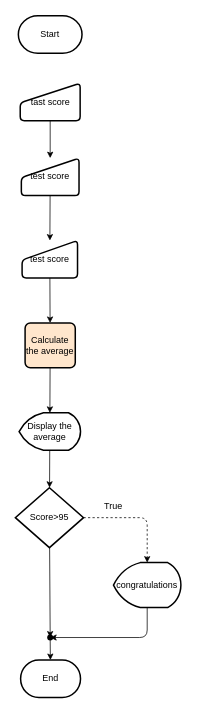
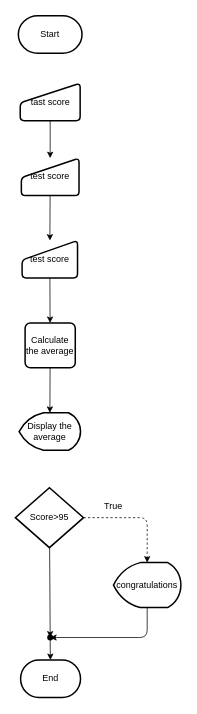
(50, 345) -> (50, 345)
(50, 467) -> none
